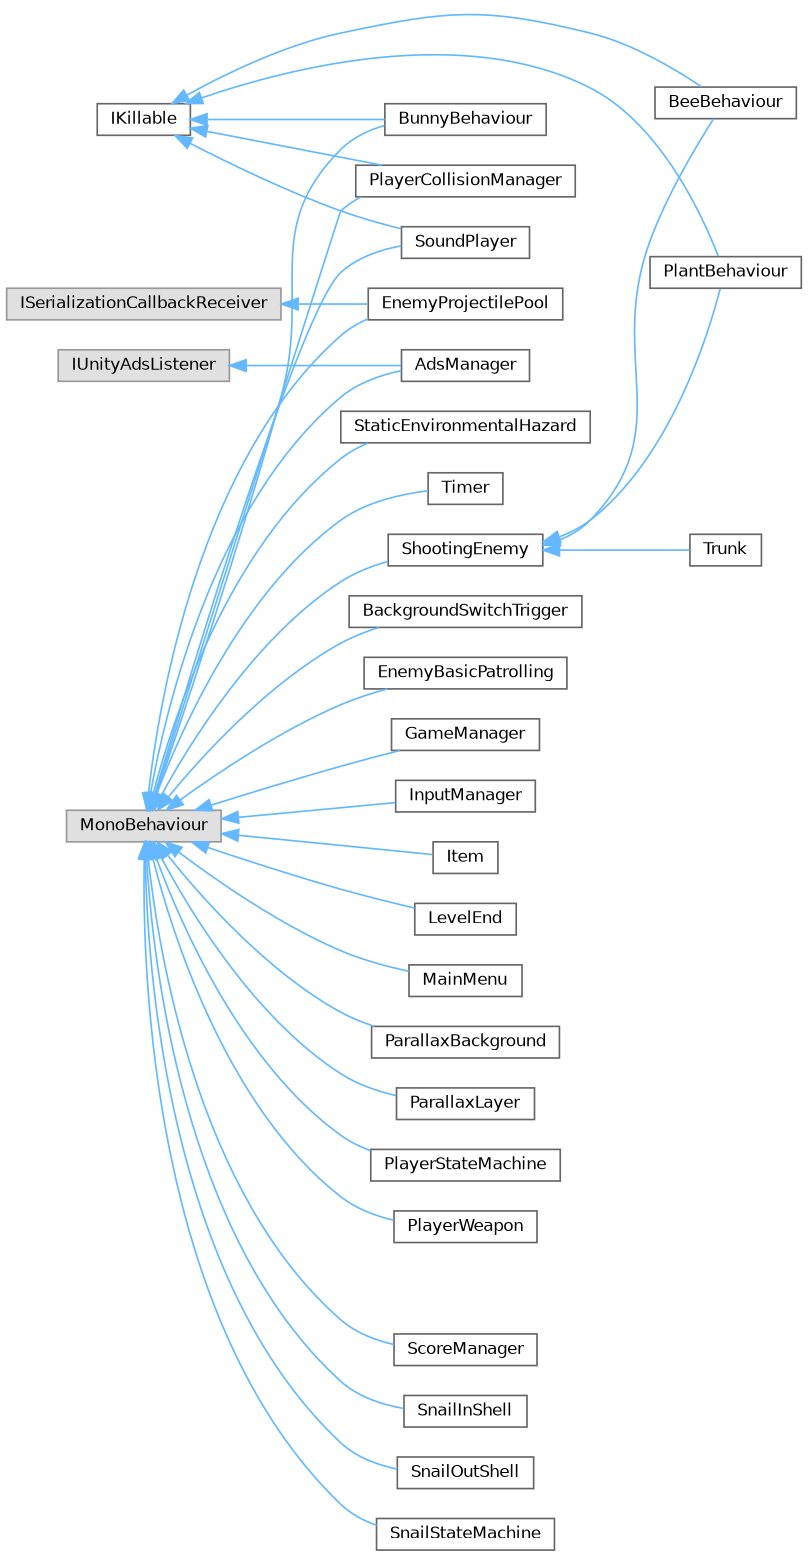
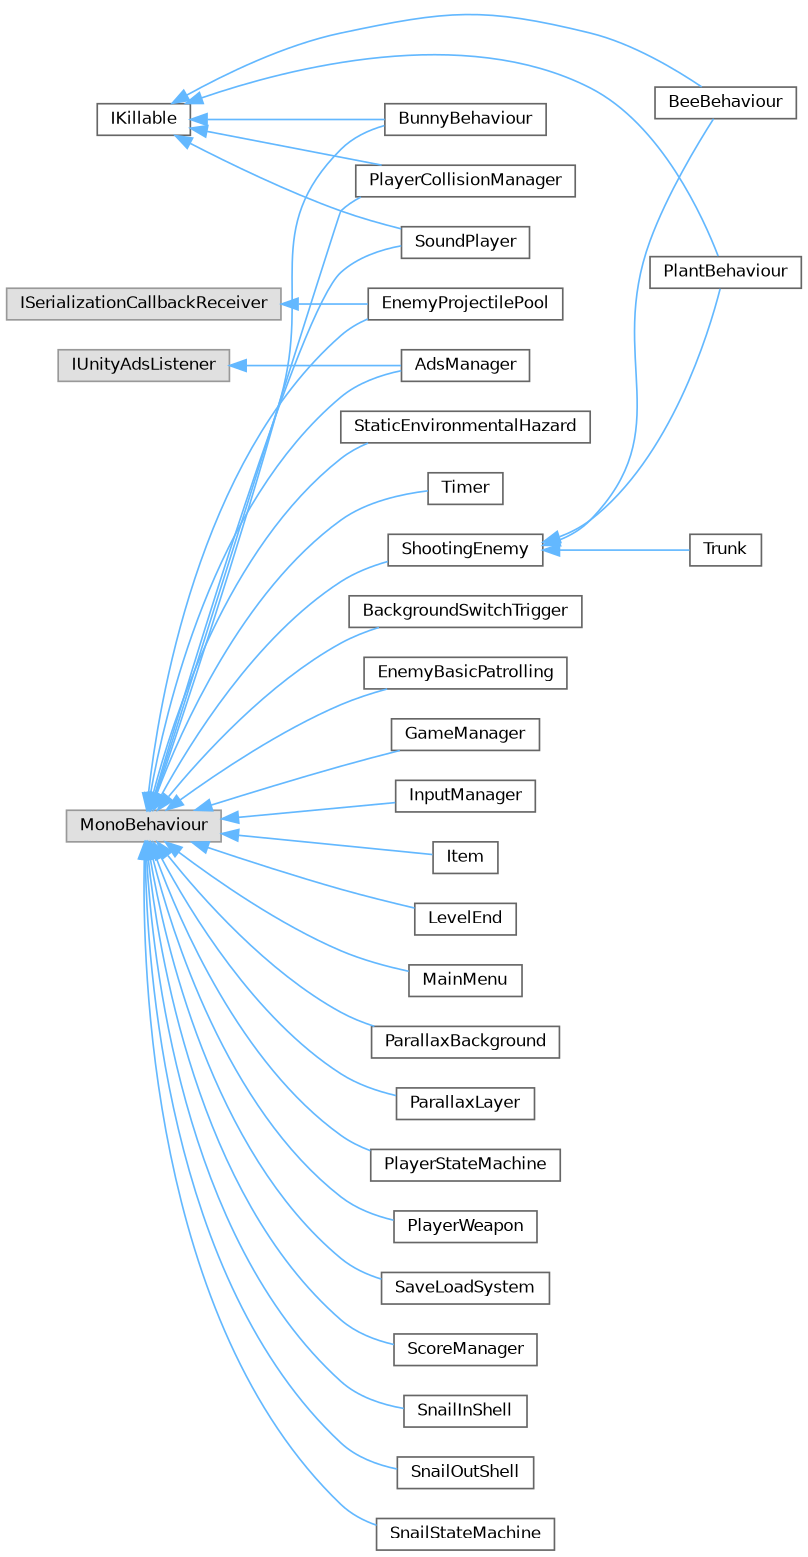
none -> (466, 1288)
